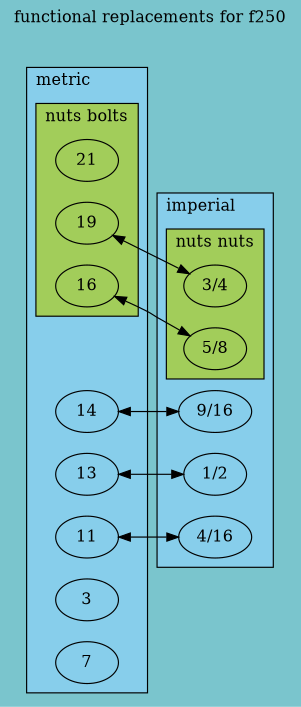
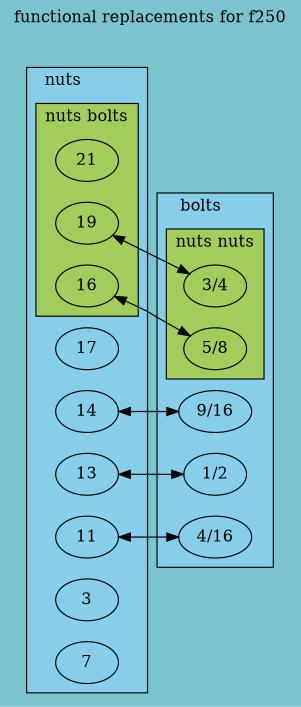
(63, 81) -> (63, 81)
(201, 206) -> (201, 206)
none -> (87, 349)
